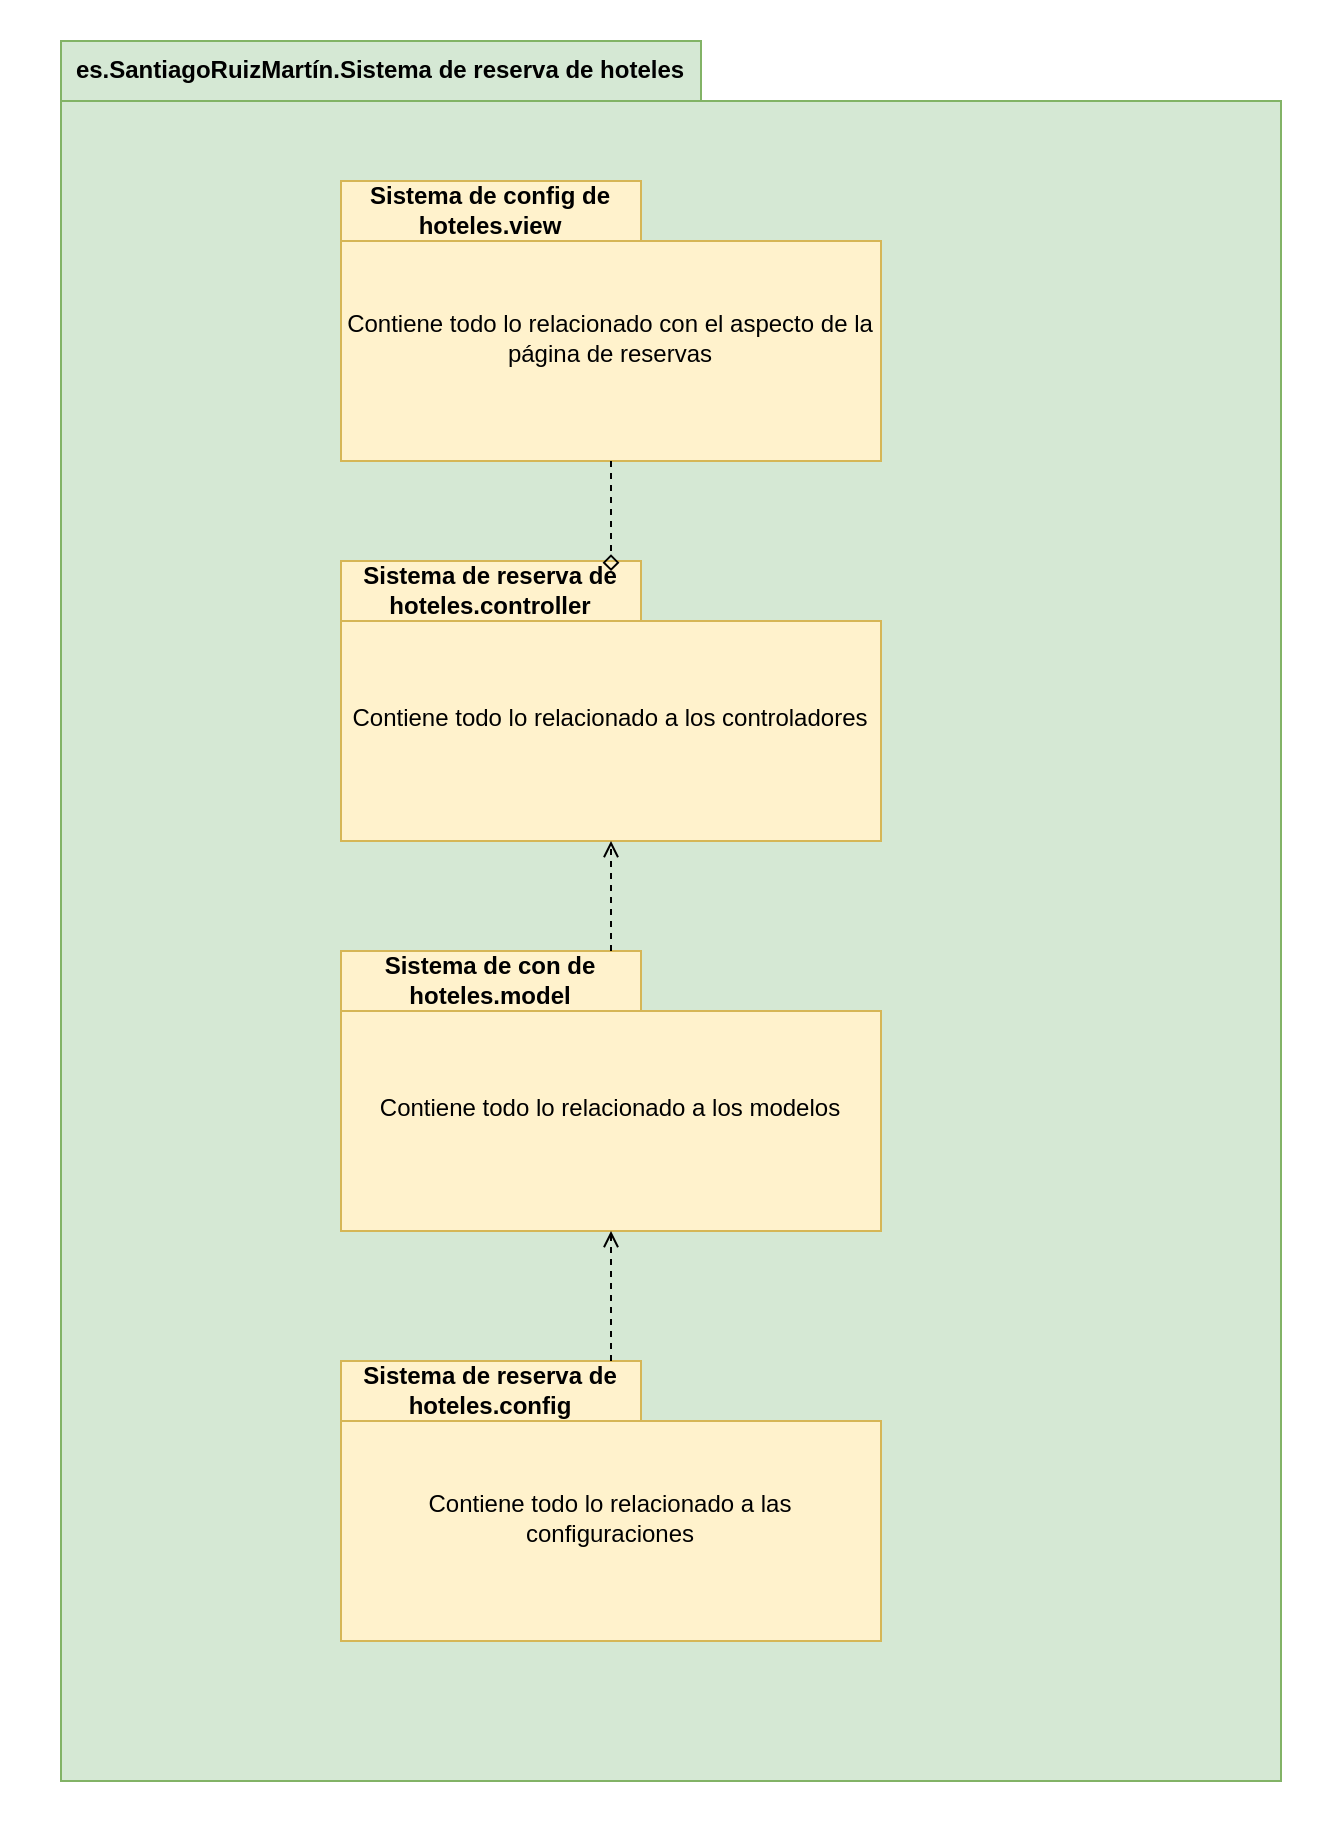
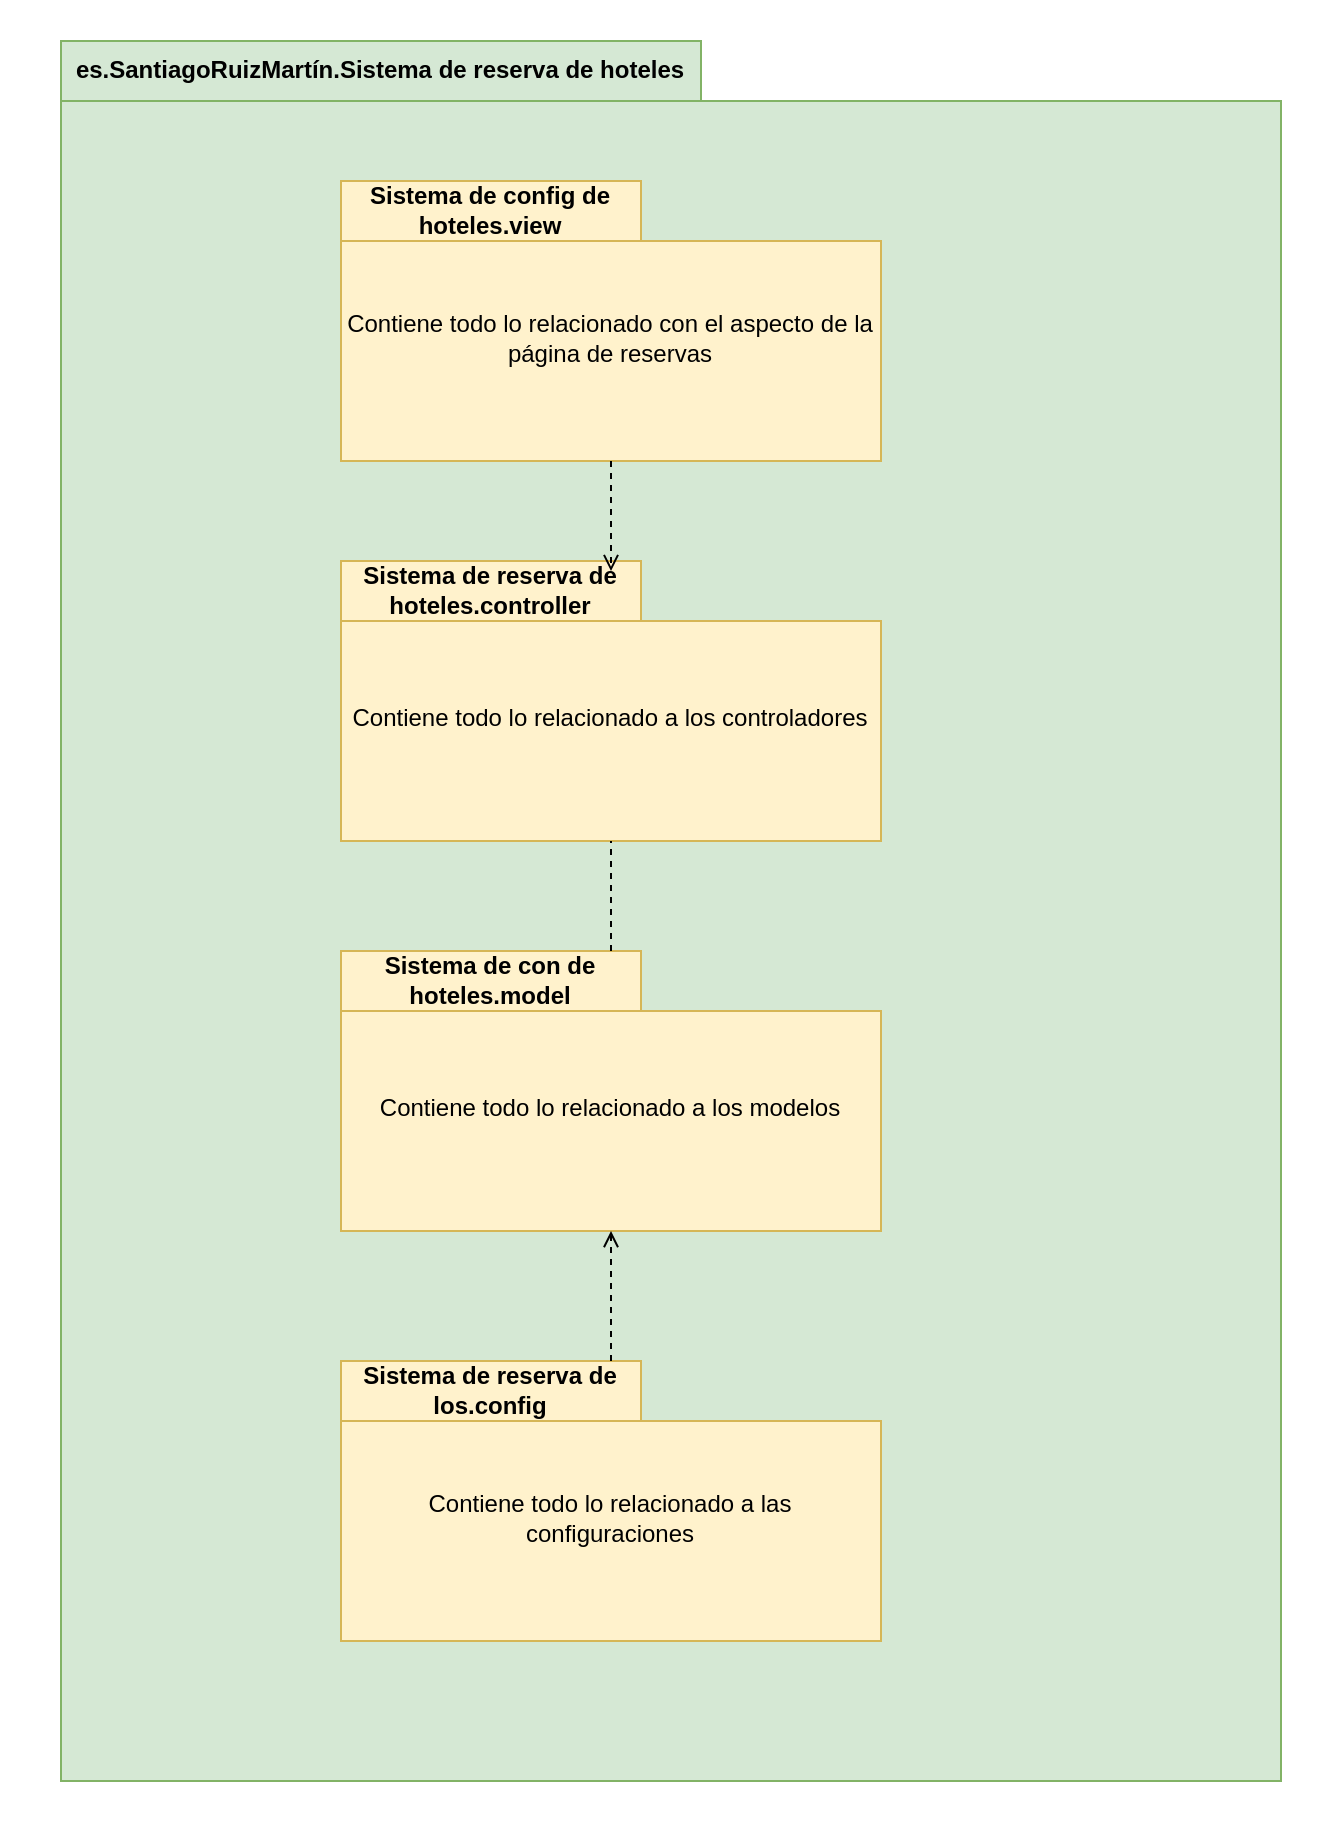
(611, 554) -> (611, 560)
(611, 848) -> (611, 847)
(491, 1391) -> (491, 1391)
